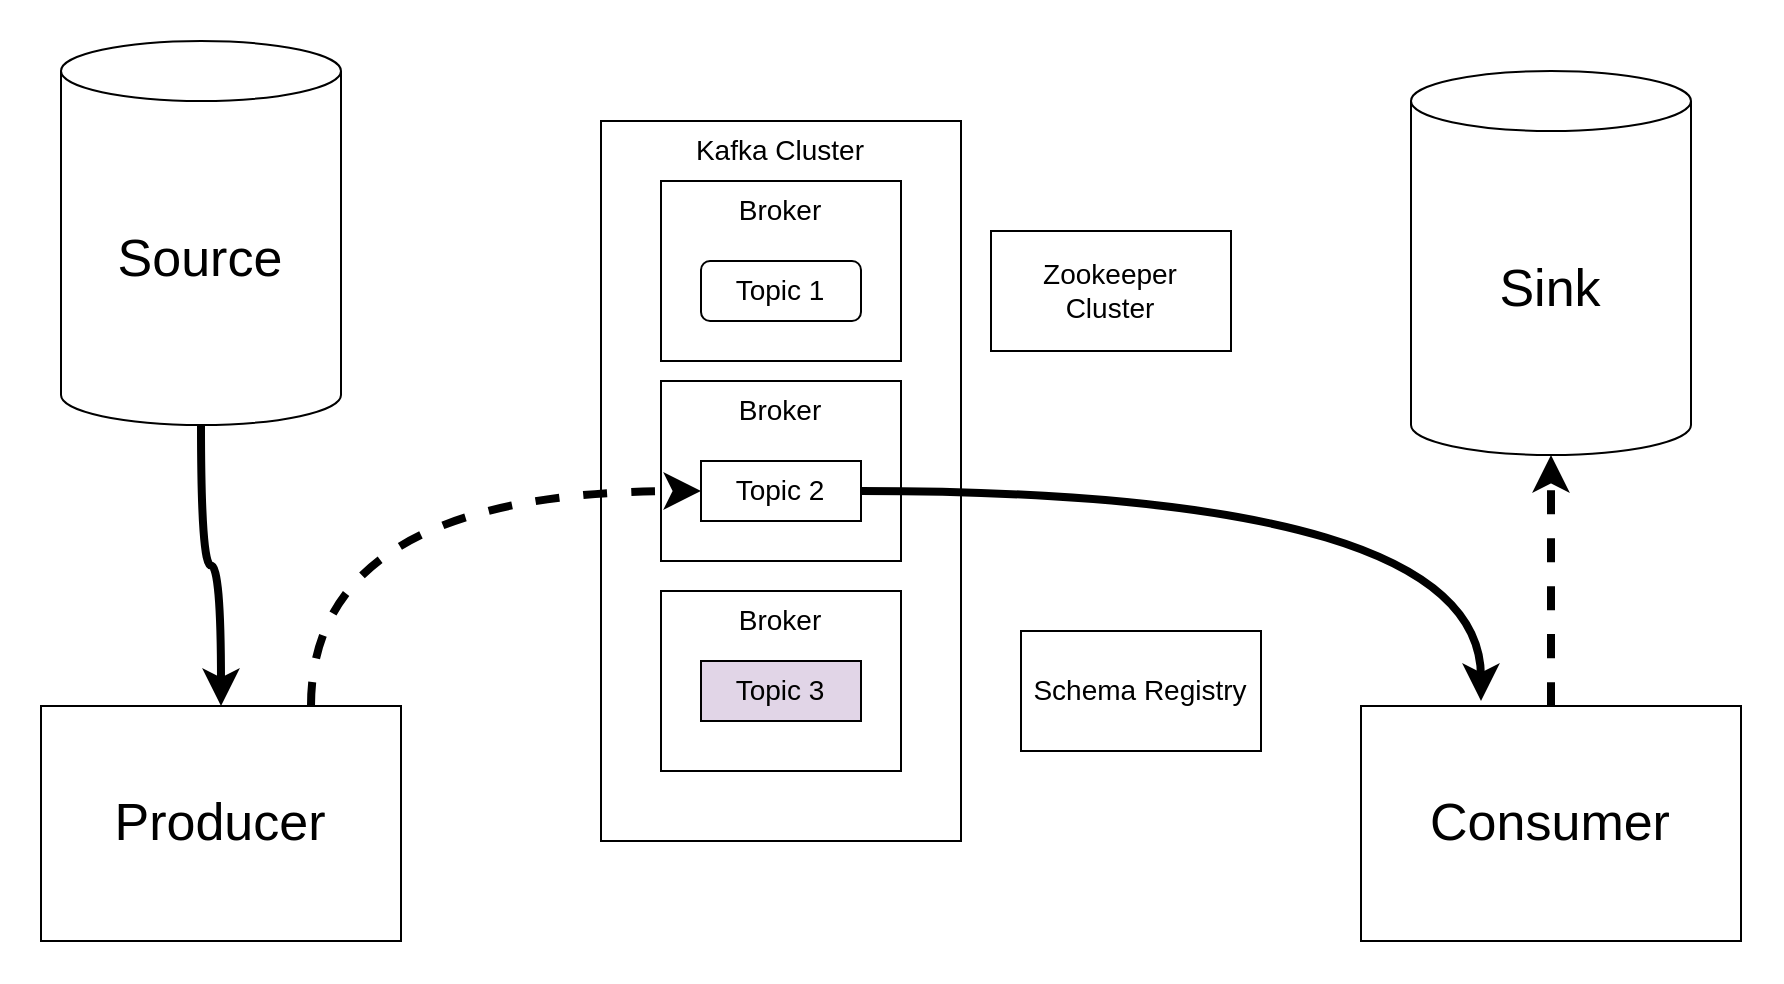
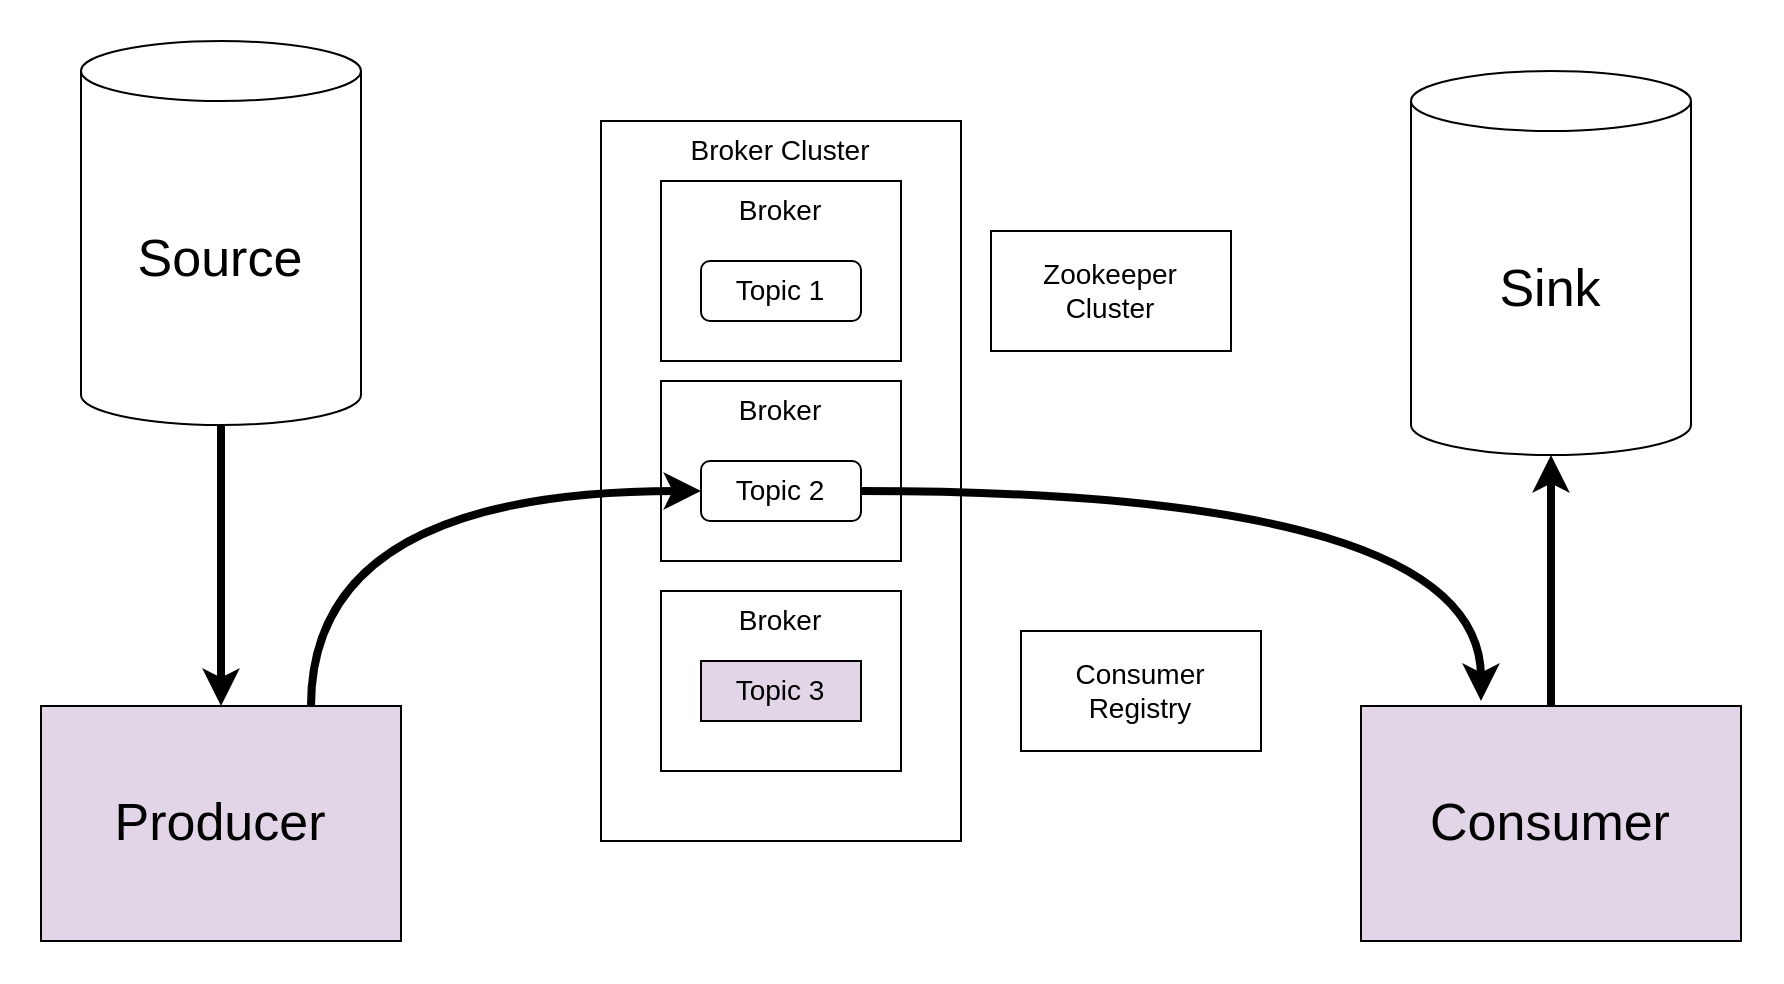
(781, 152) -> (781, 152)
(201, 233) -> (221, 233)
(781, 491) -> (781, 491)
(1551, 574) -> (1551, 574)
(314, 669) -> (314, 669)
(1141, 691) -> (1141, 691)
(221, 824) -> (221, 824)
(1551, 824) -> (1551, 824)
